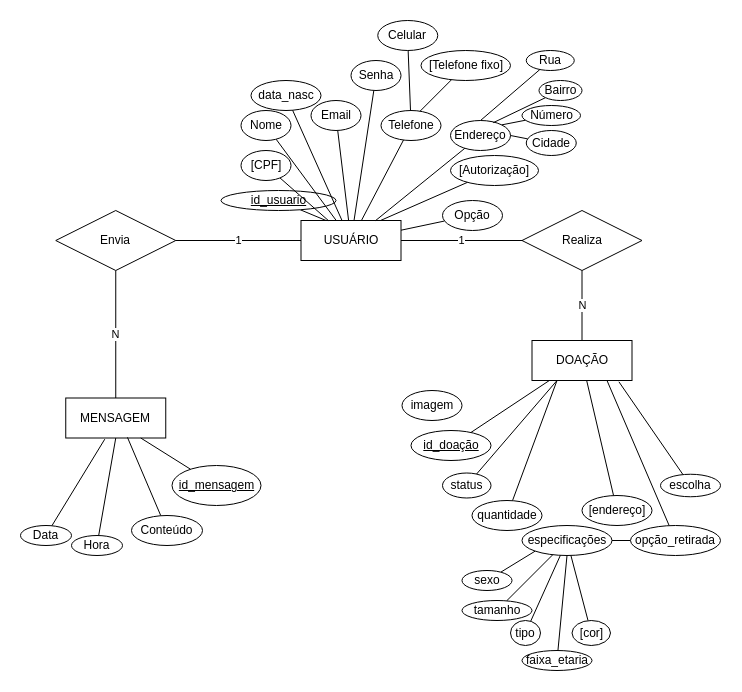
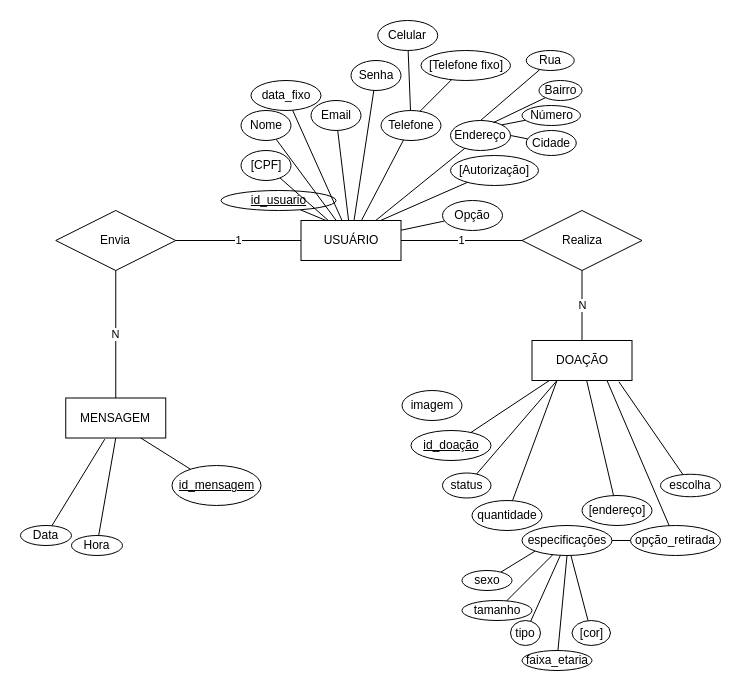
(287, 96) -> (287, 96)
(144, 477) -> none
(167, 531) -> none
